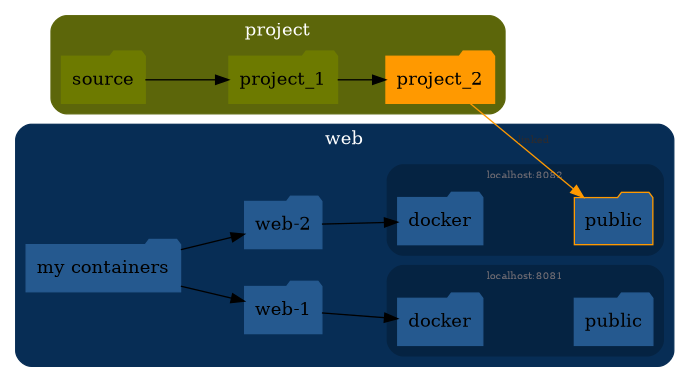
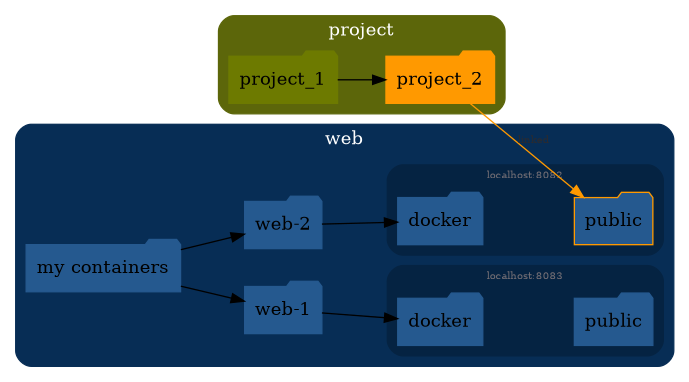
(103, 80) -> none
(525, 277) -> (525, 277)
